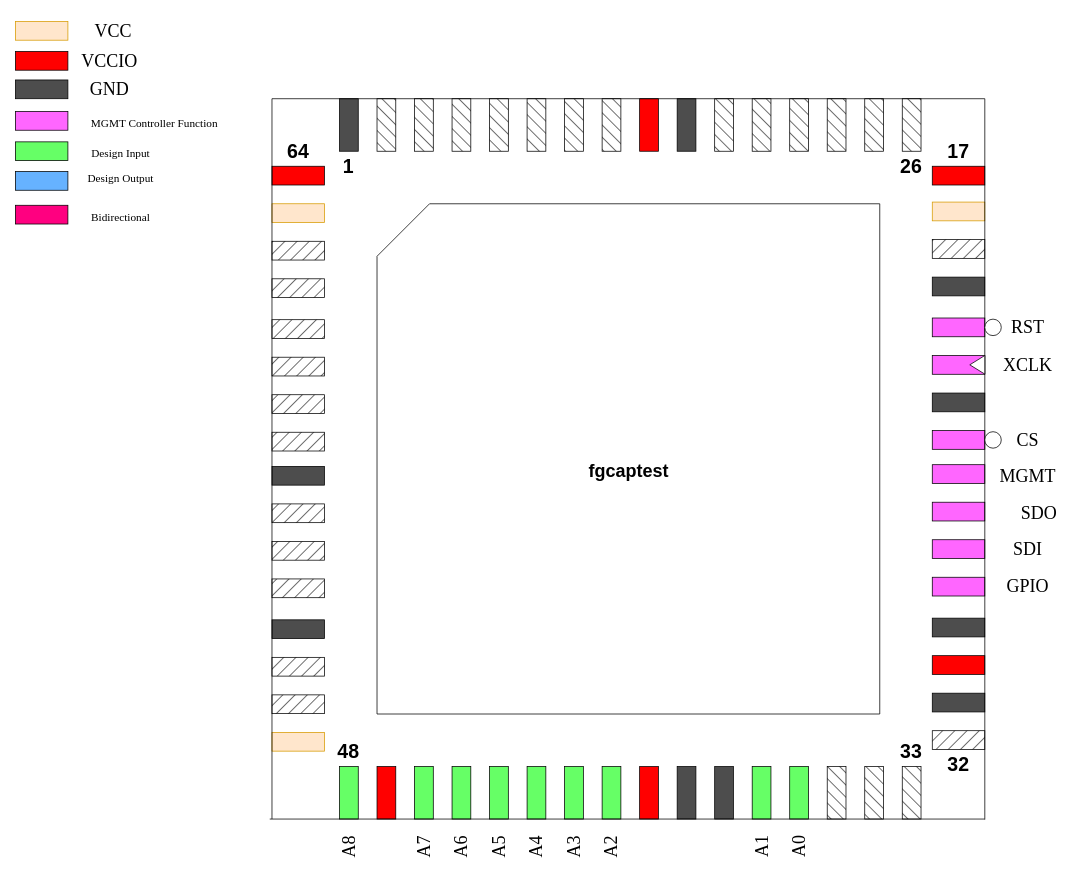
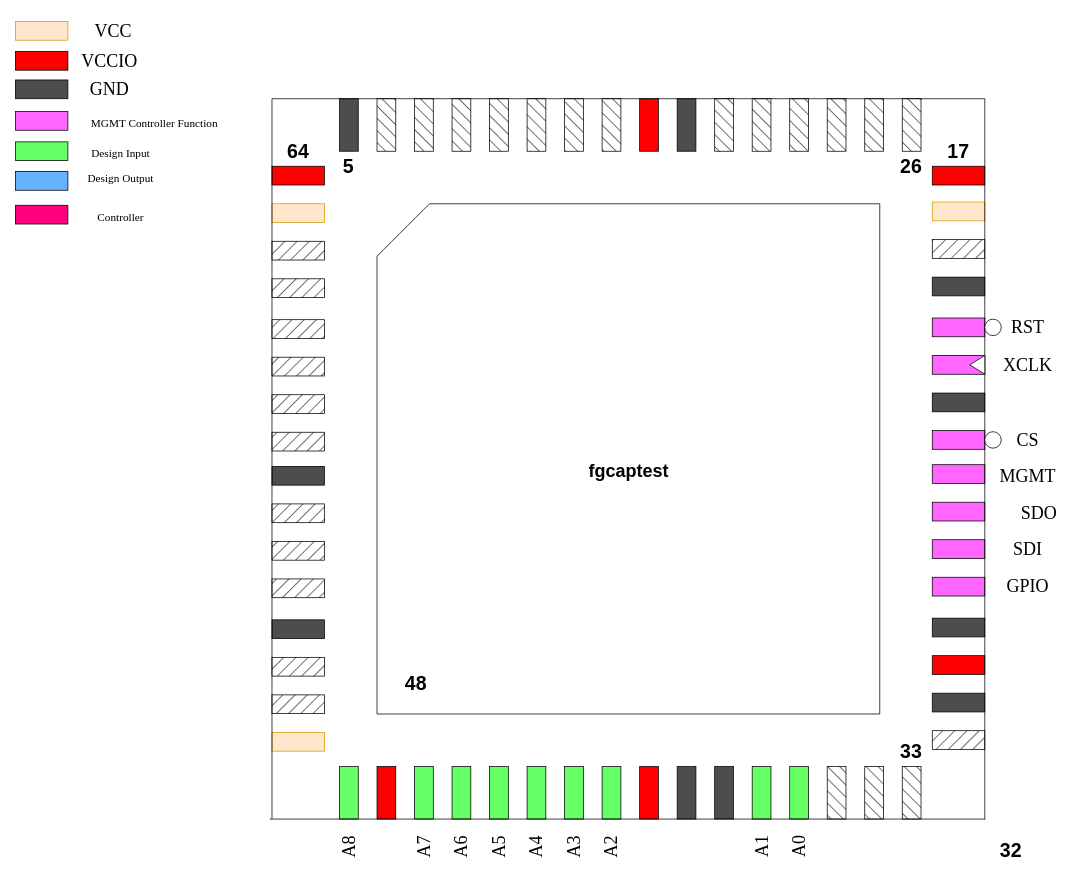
(348, 166) -> (348, 166)
(121, 215) -> (121, 215)
(349, 751) -> (416, 684)
(958, 764) -> (1011, 850)
